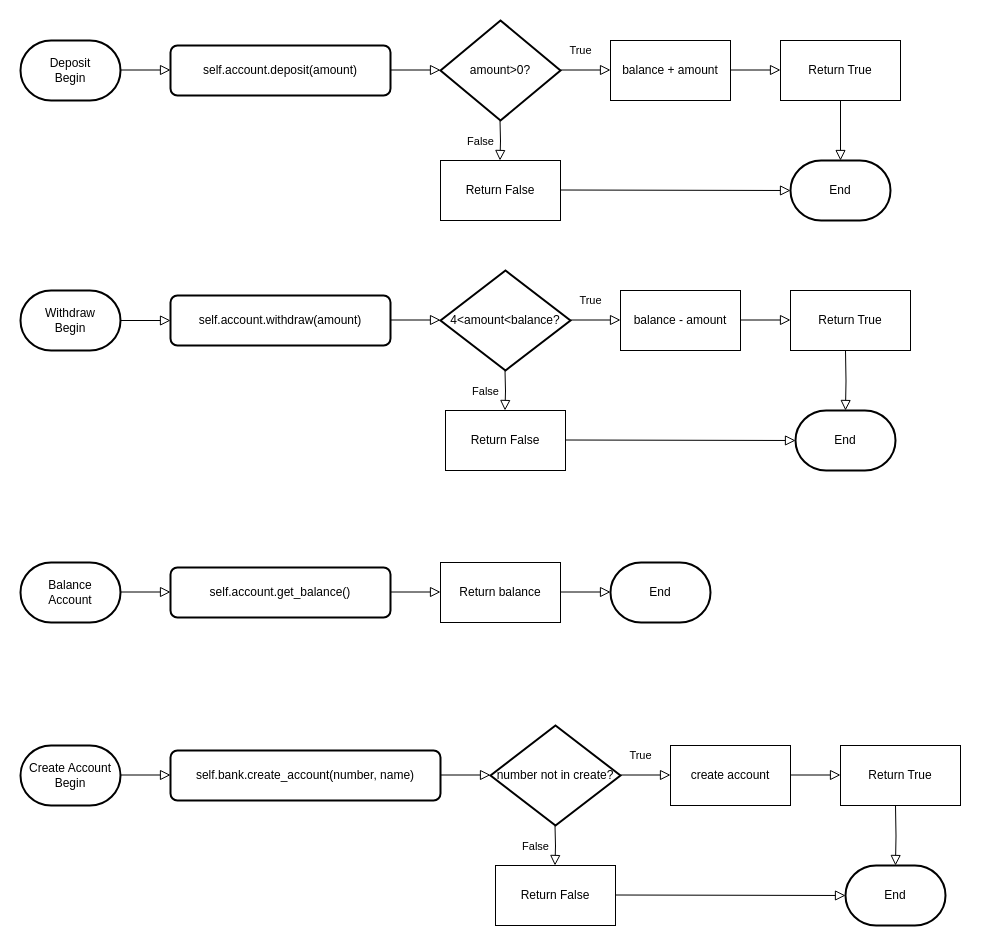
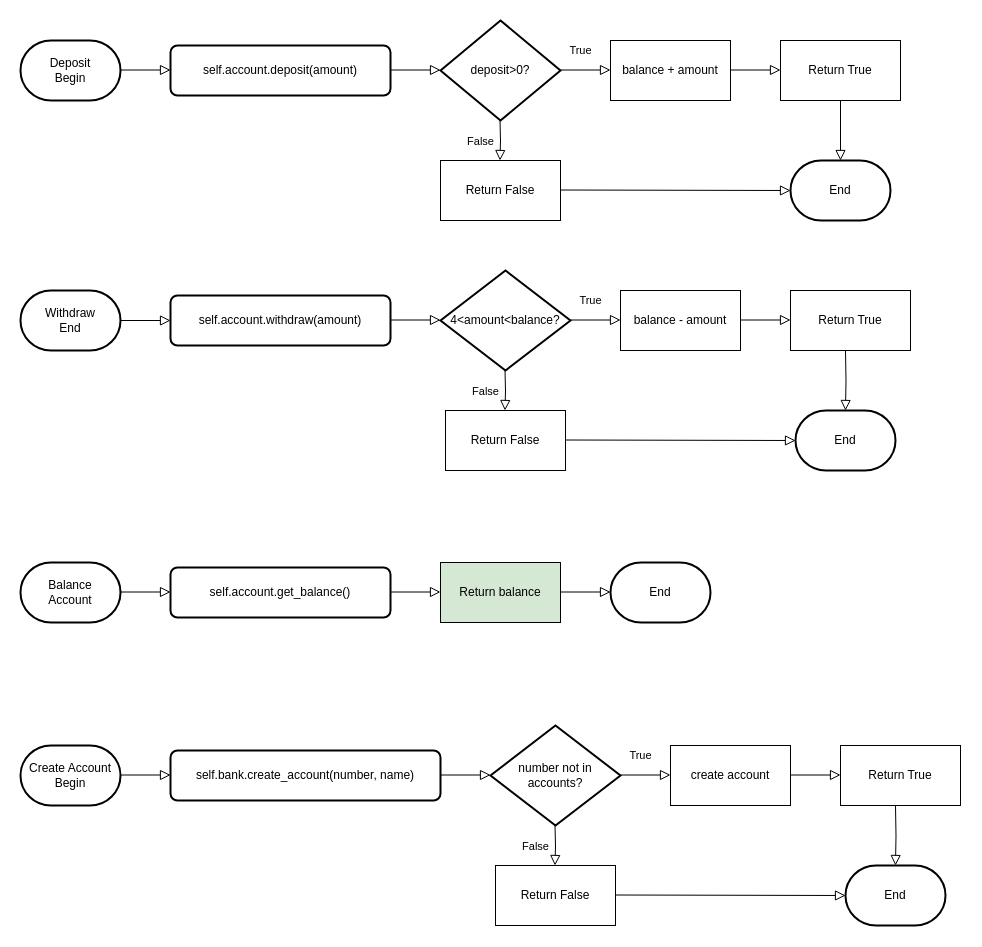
(501, 71) -> (501, 71)
(71, 321) -> (71, 321)
(501, 593) -> (501, 593)
(556, 776) -> (556, 776)
